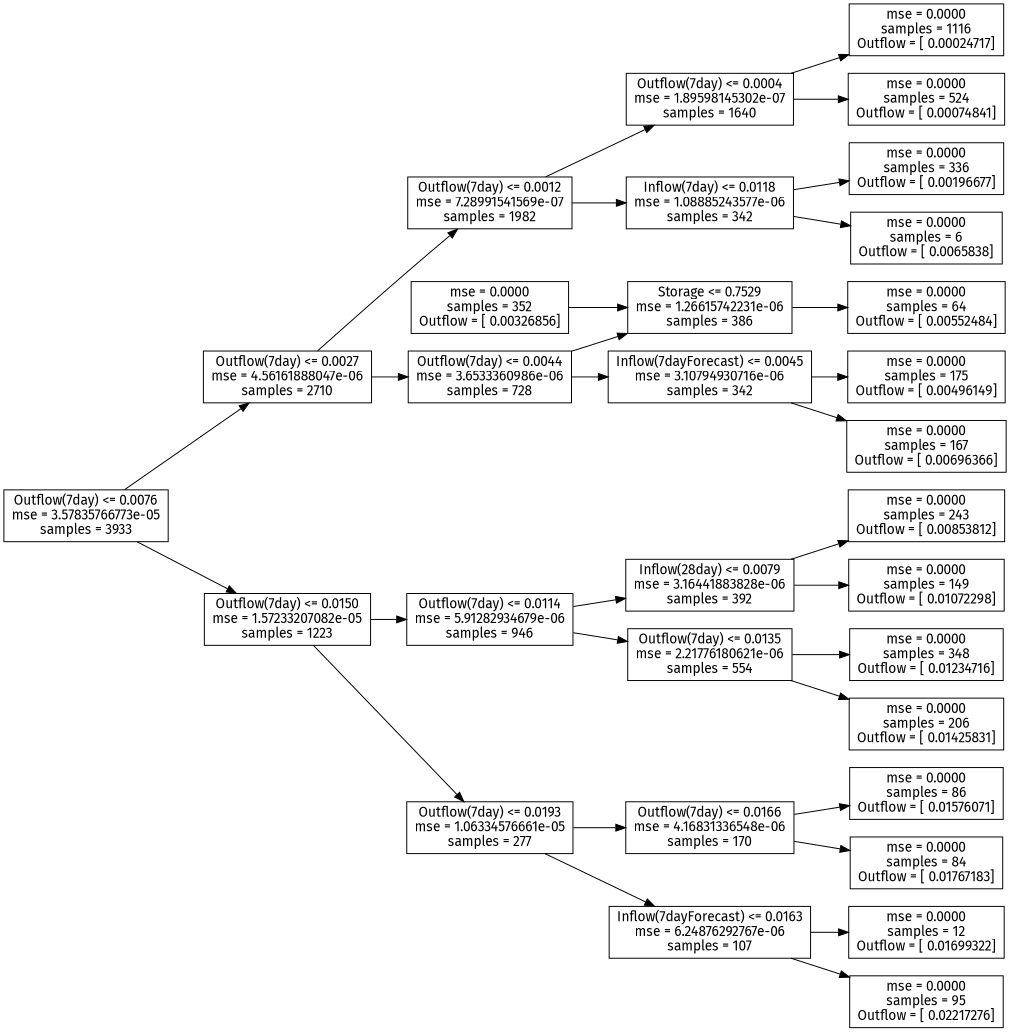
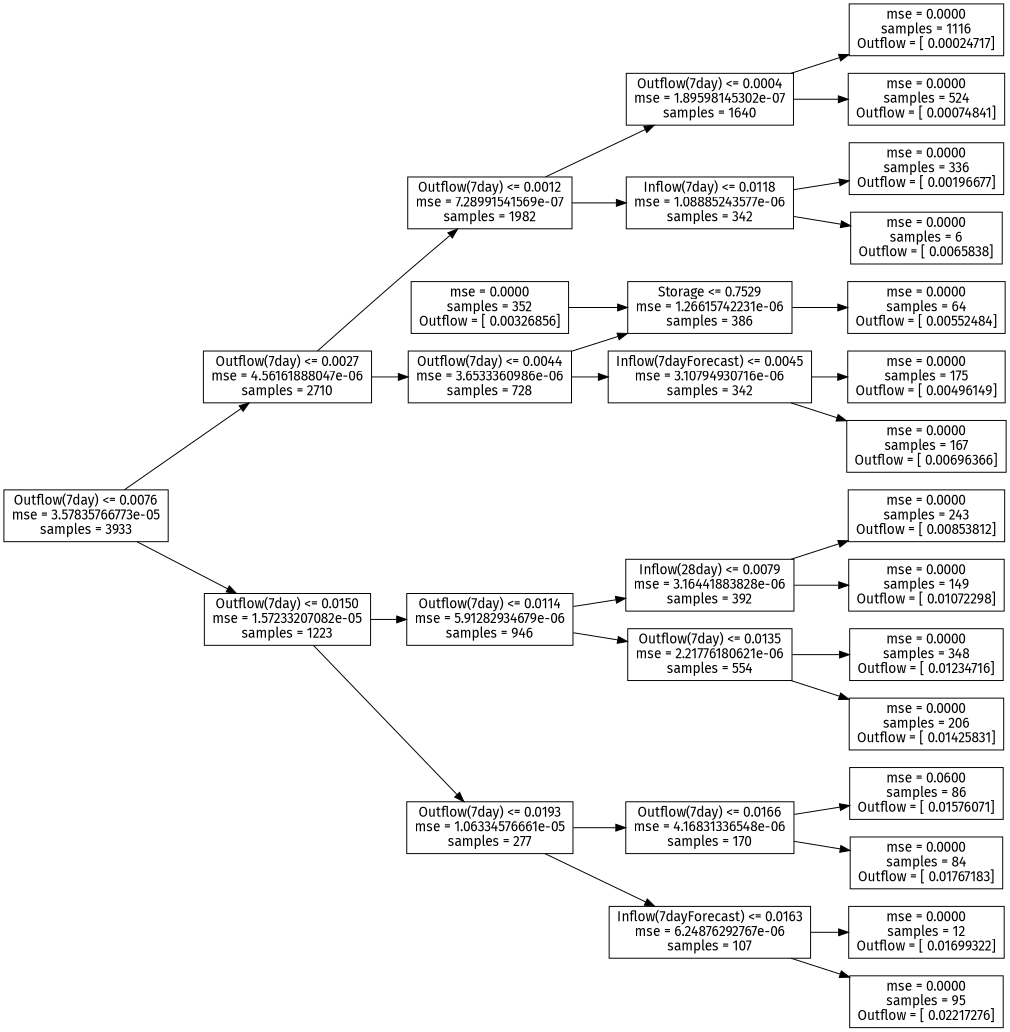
(926, 793) -> (926, 793)
